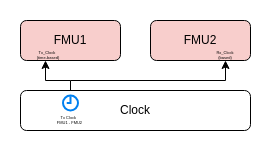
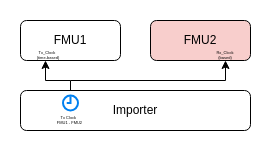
(71, 41) -> (71, 41)
(136, 111) -> (136, 111)
